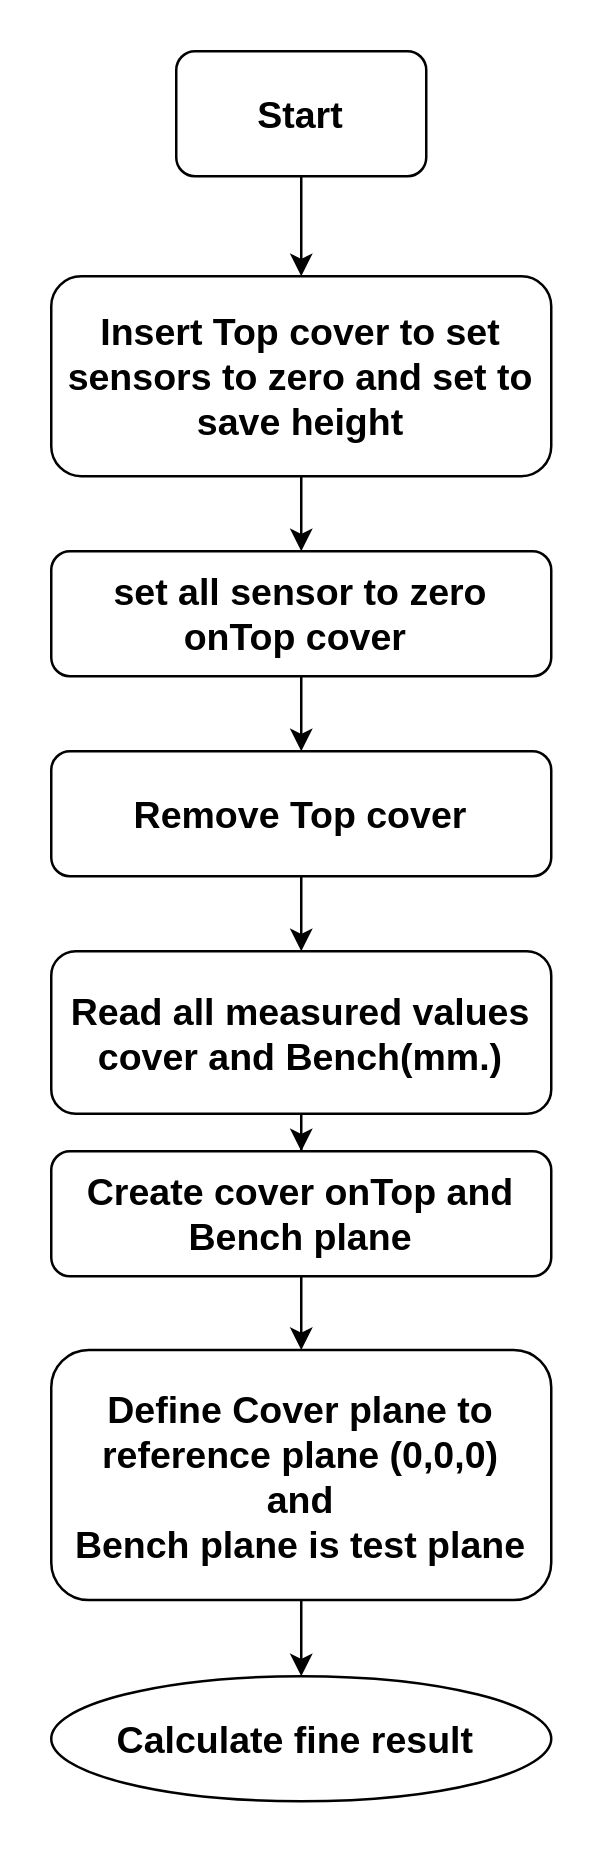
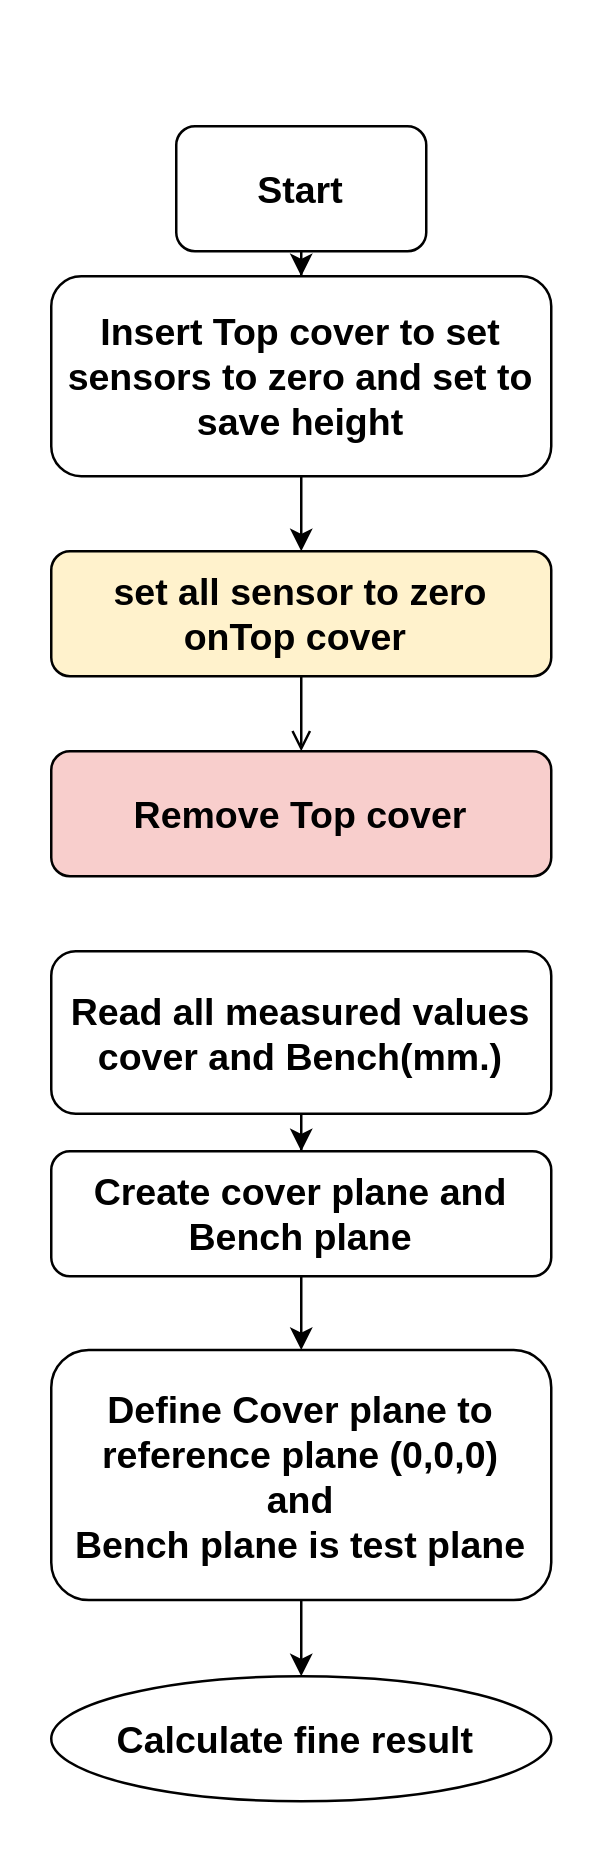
(301, 114) -> (301, 189)
(301, 614) -> (301, 614)
(301, 733) -> (301, 737)
(301, 814) -> (301, 814)
(301, 922) -> none
(301, 1214) -> (301, 1214)
